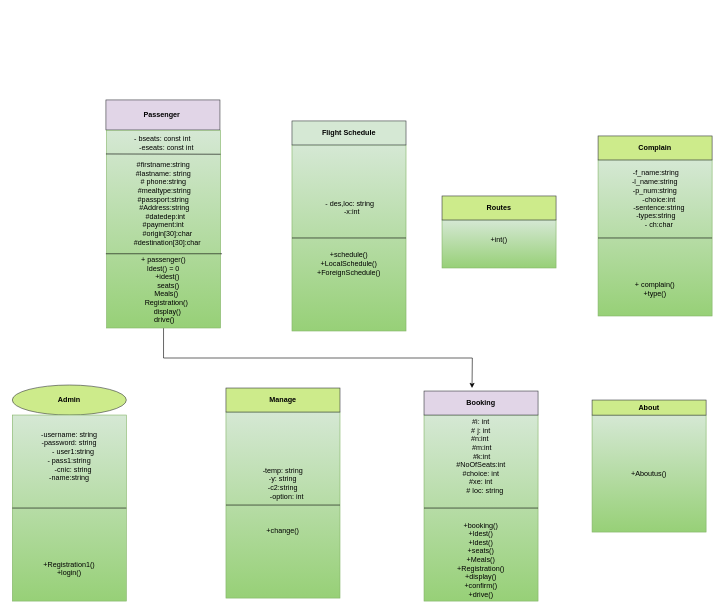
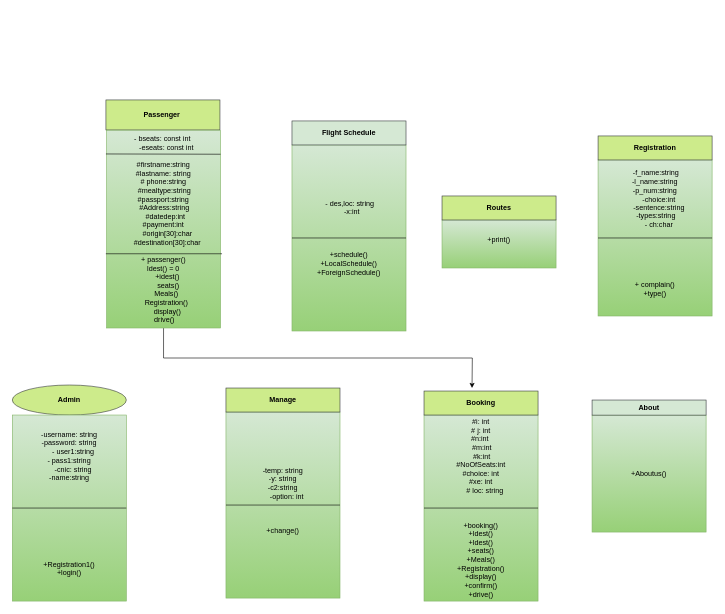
(163, 115) -> (163, 115)
(655, 148) -> (655, 148)
(499, 244) -> (499, 244)
(481, 403) -> (481, 403)
(649, 407) -> (649, 407)
